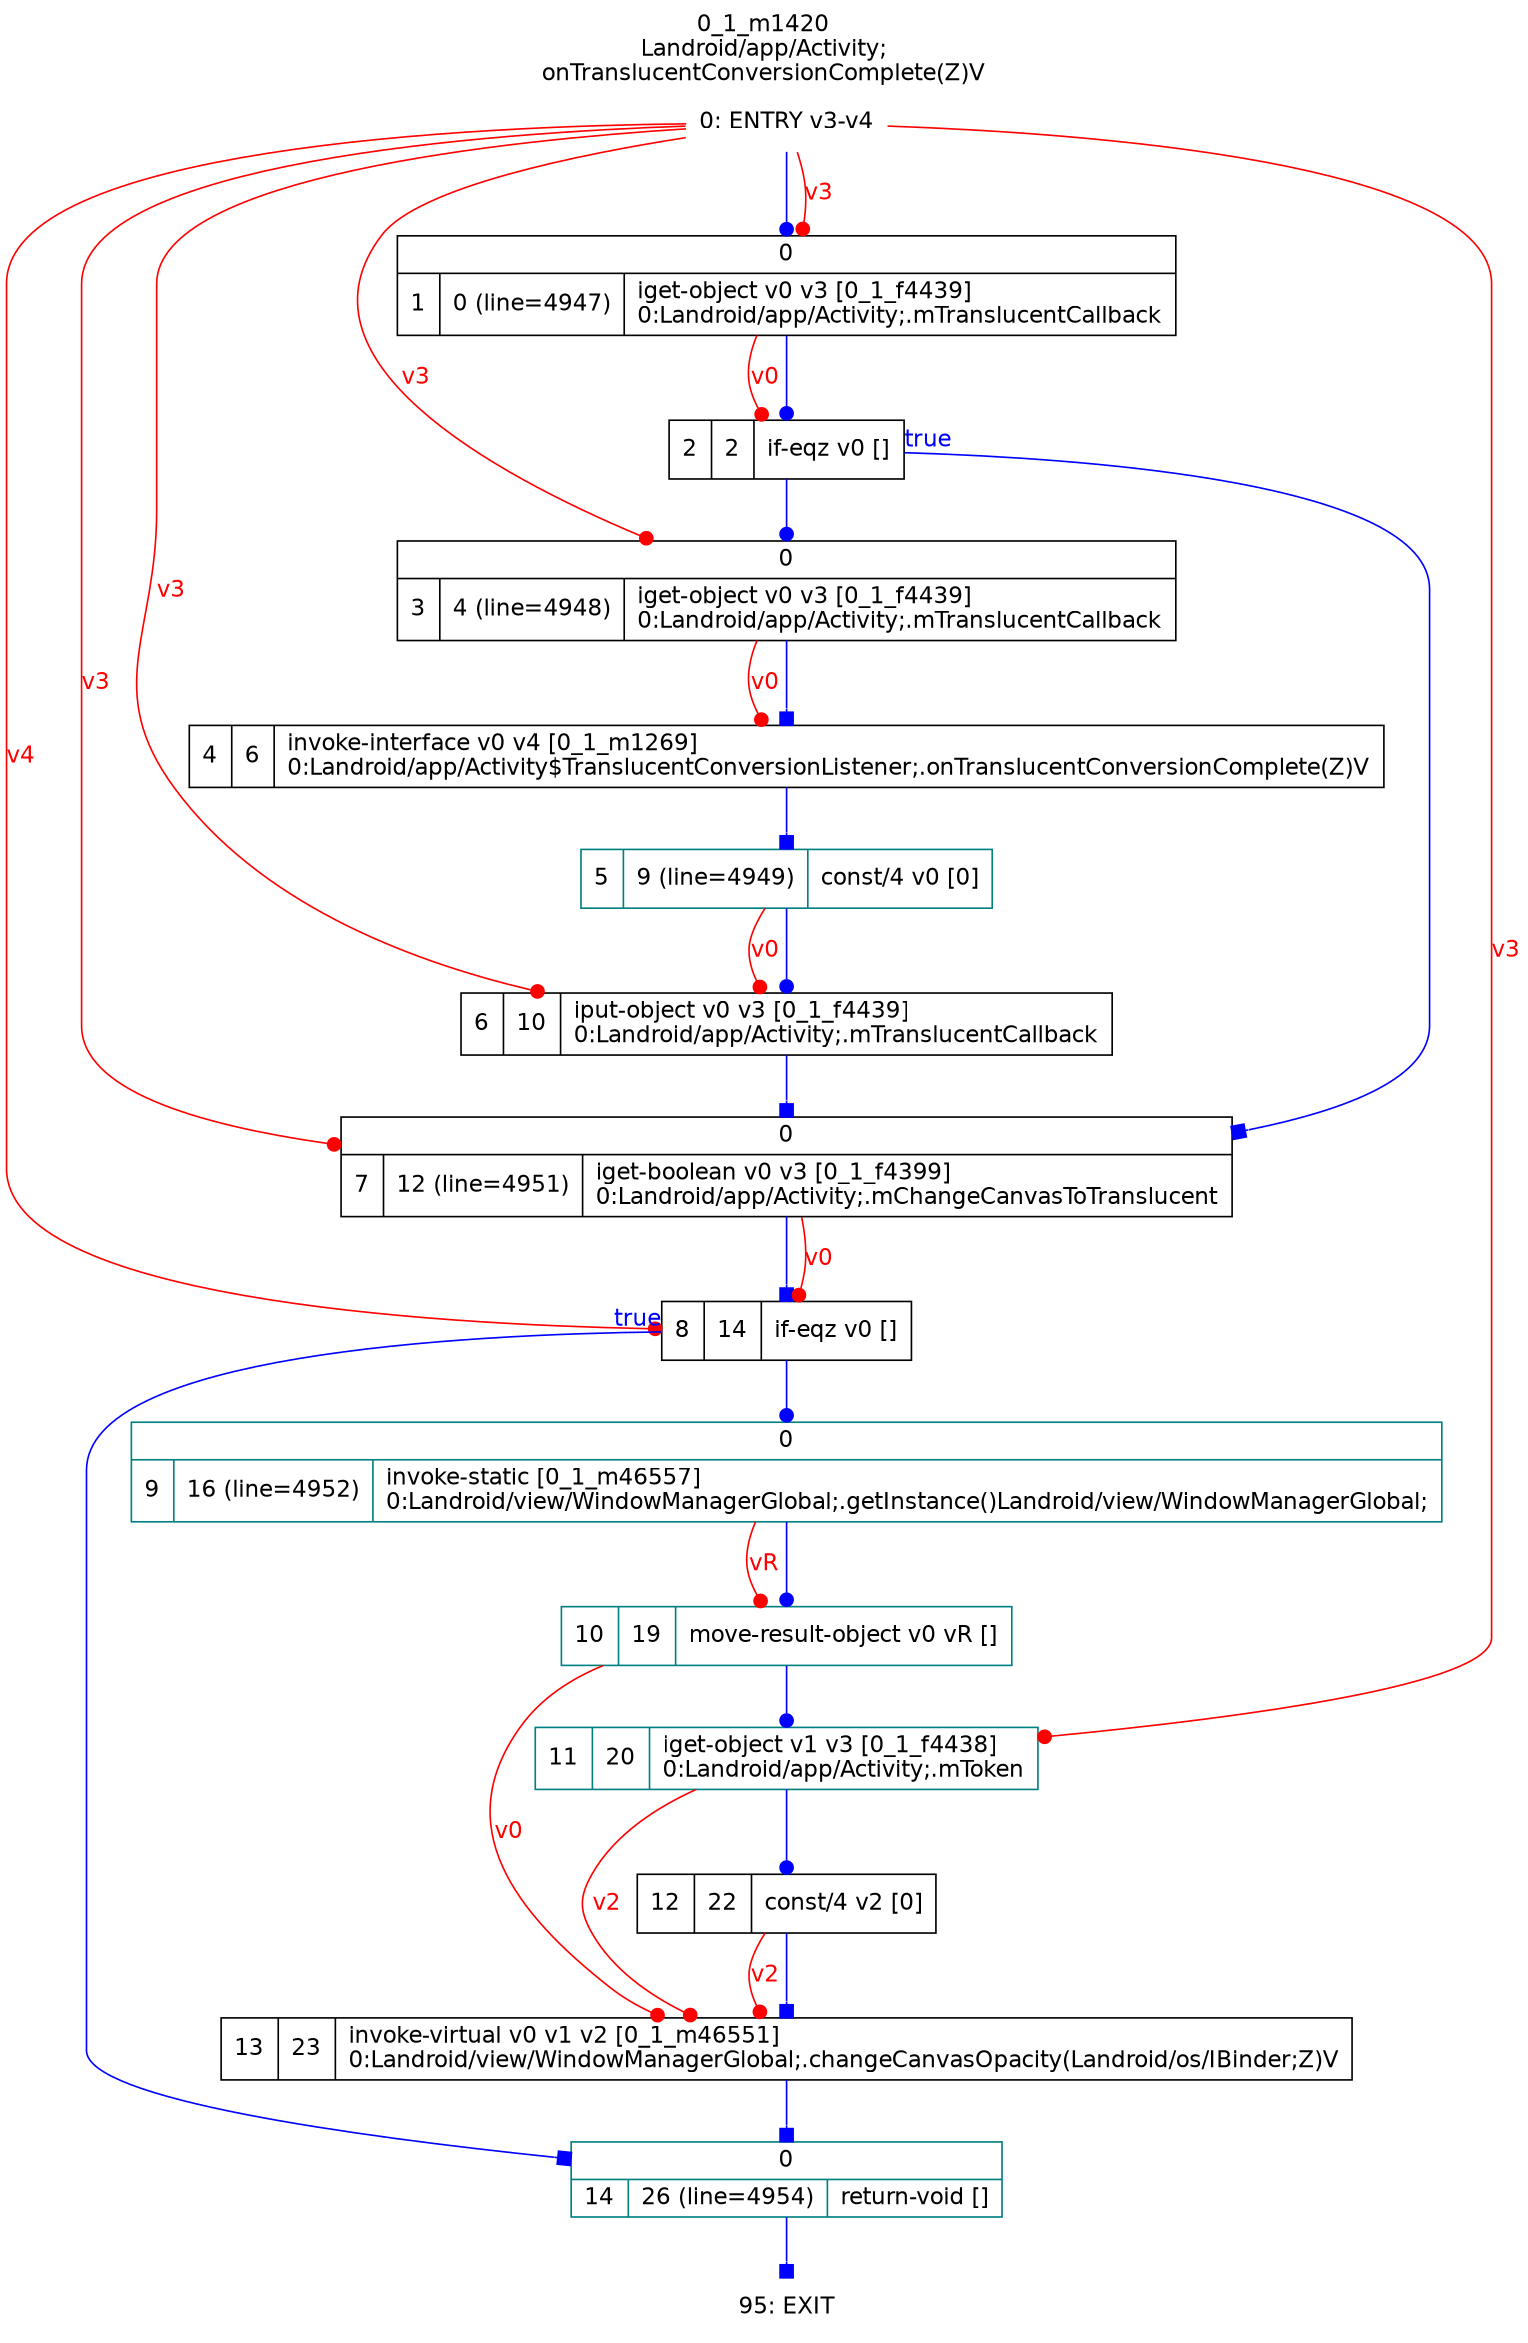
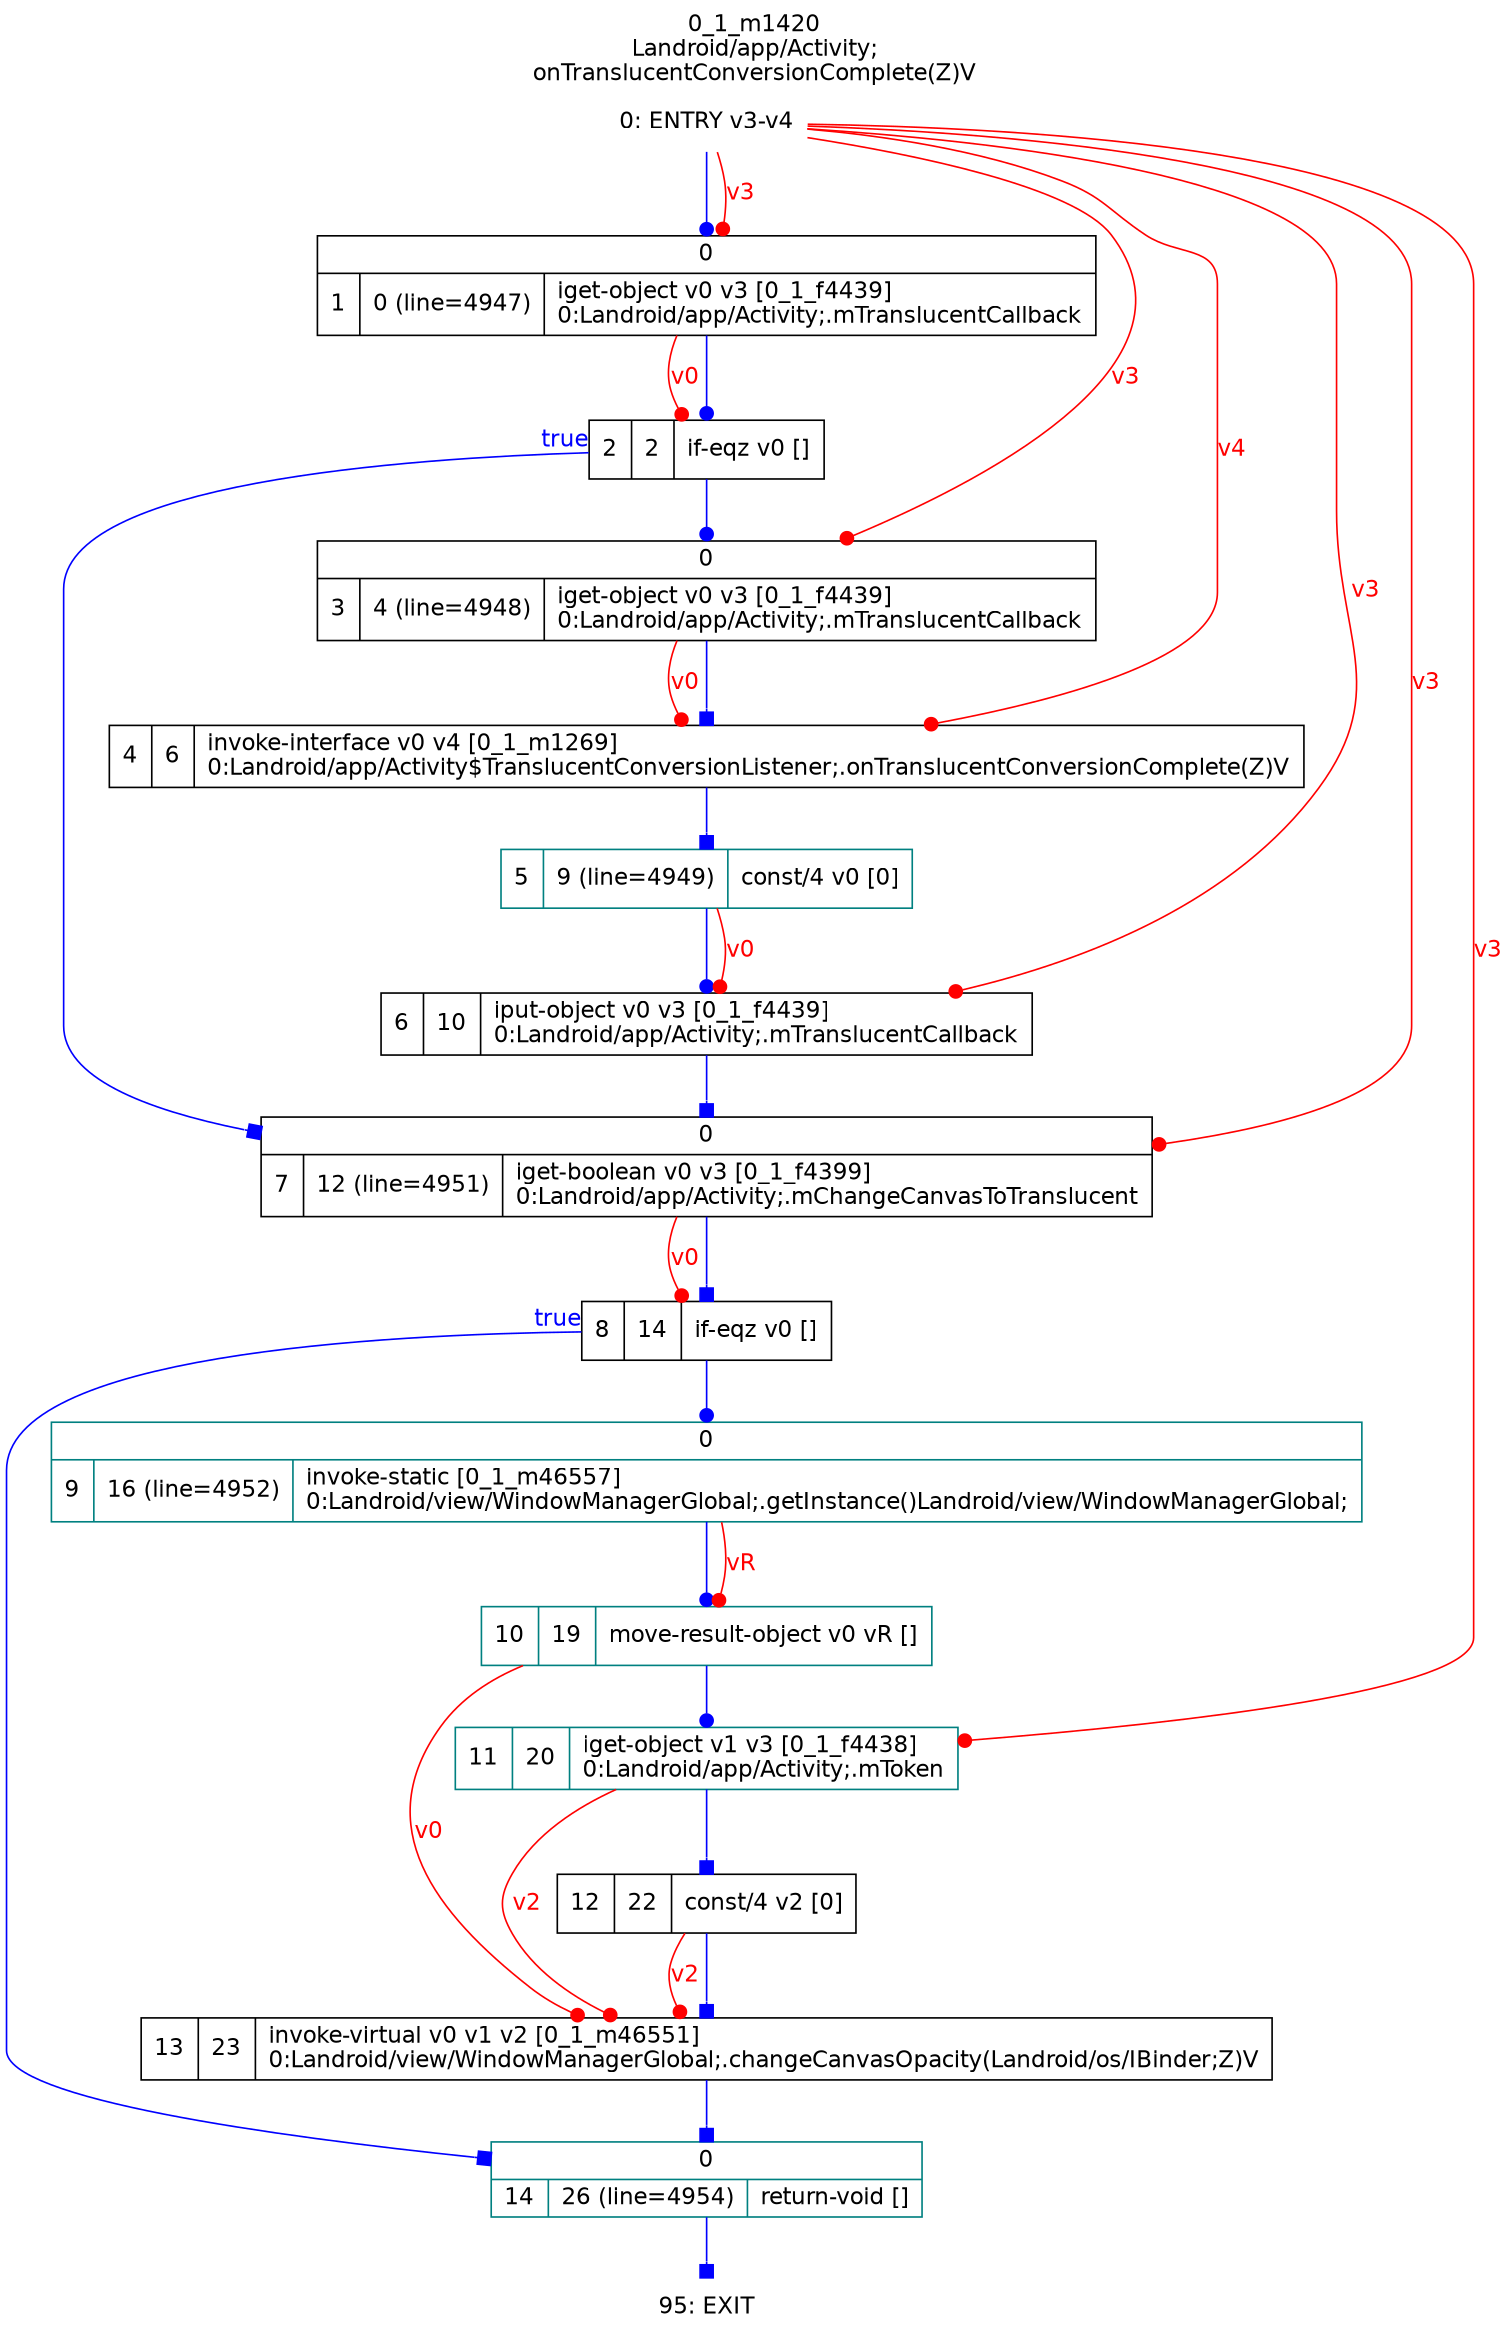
(7, 708) -> (1217, 372)
(787, 1825) -> (707, 1823)
